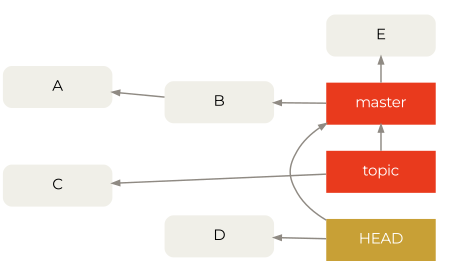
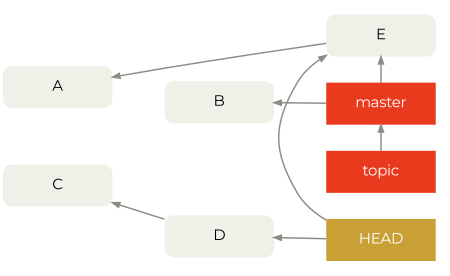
(142, 95) -> (223, 59)
(290, 170) -> (279, 142)
(223, 179) -> (142, 212)
